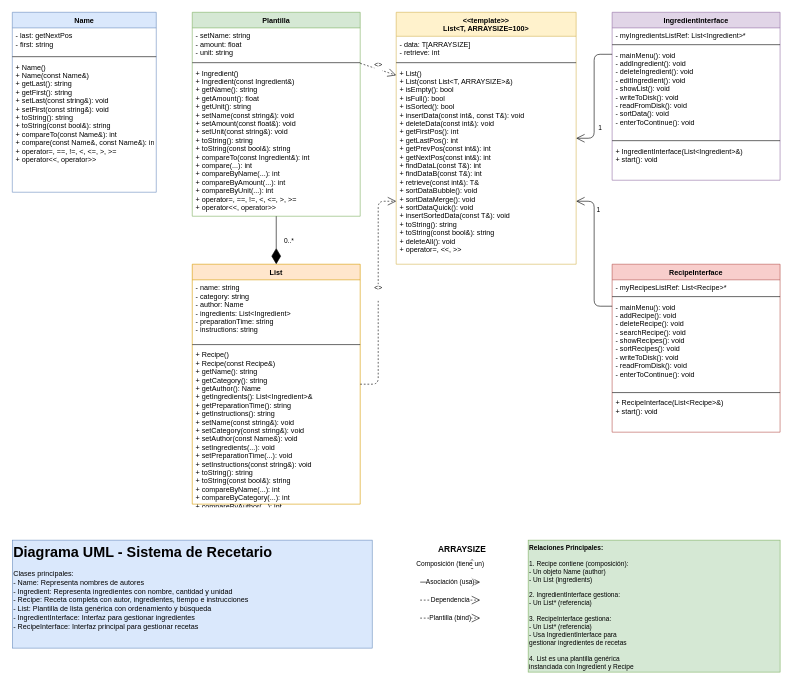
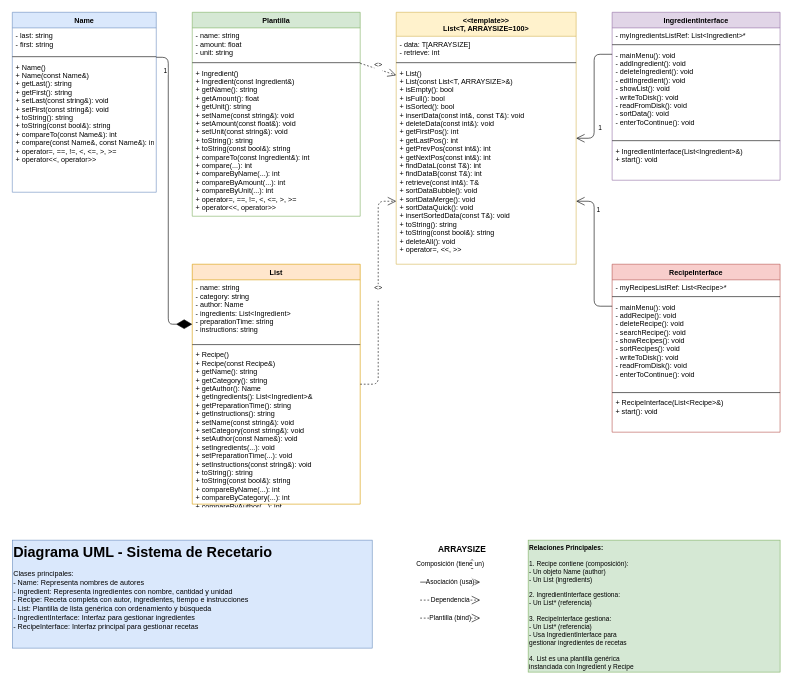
(48, 36) -> (39, 36)
(226, 36) -> (220, 36)
(276, 247) -> none
none -> (169, 322)
